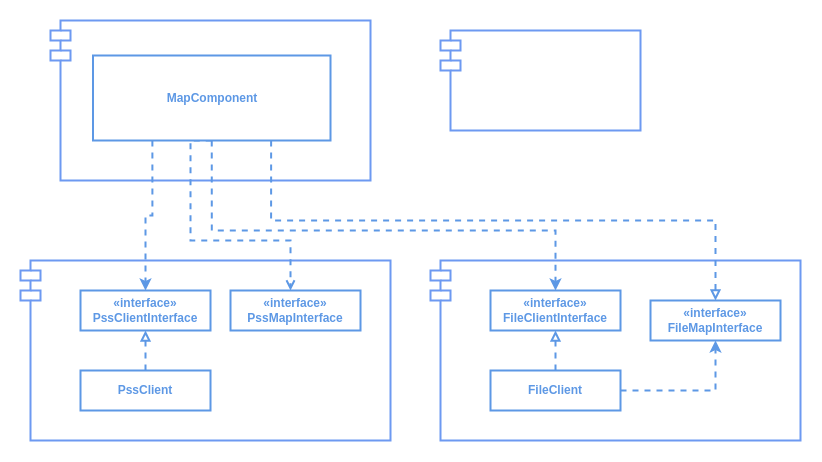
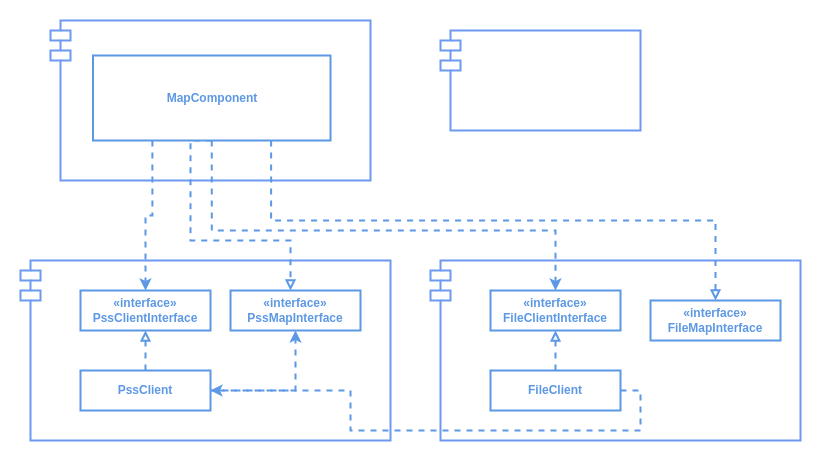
(291, 281) -> (291, 278)
none -> (296, 364)
(699, 391) -> (469, 431)
